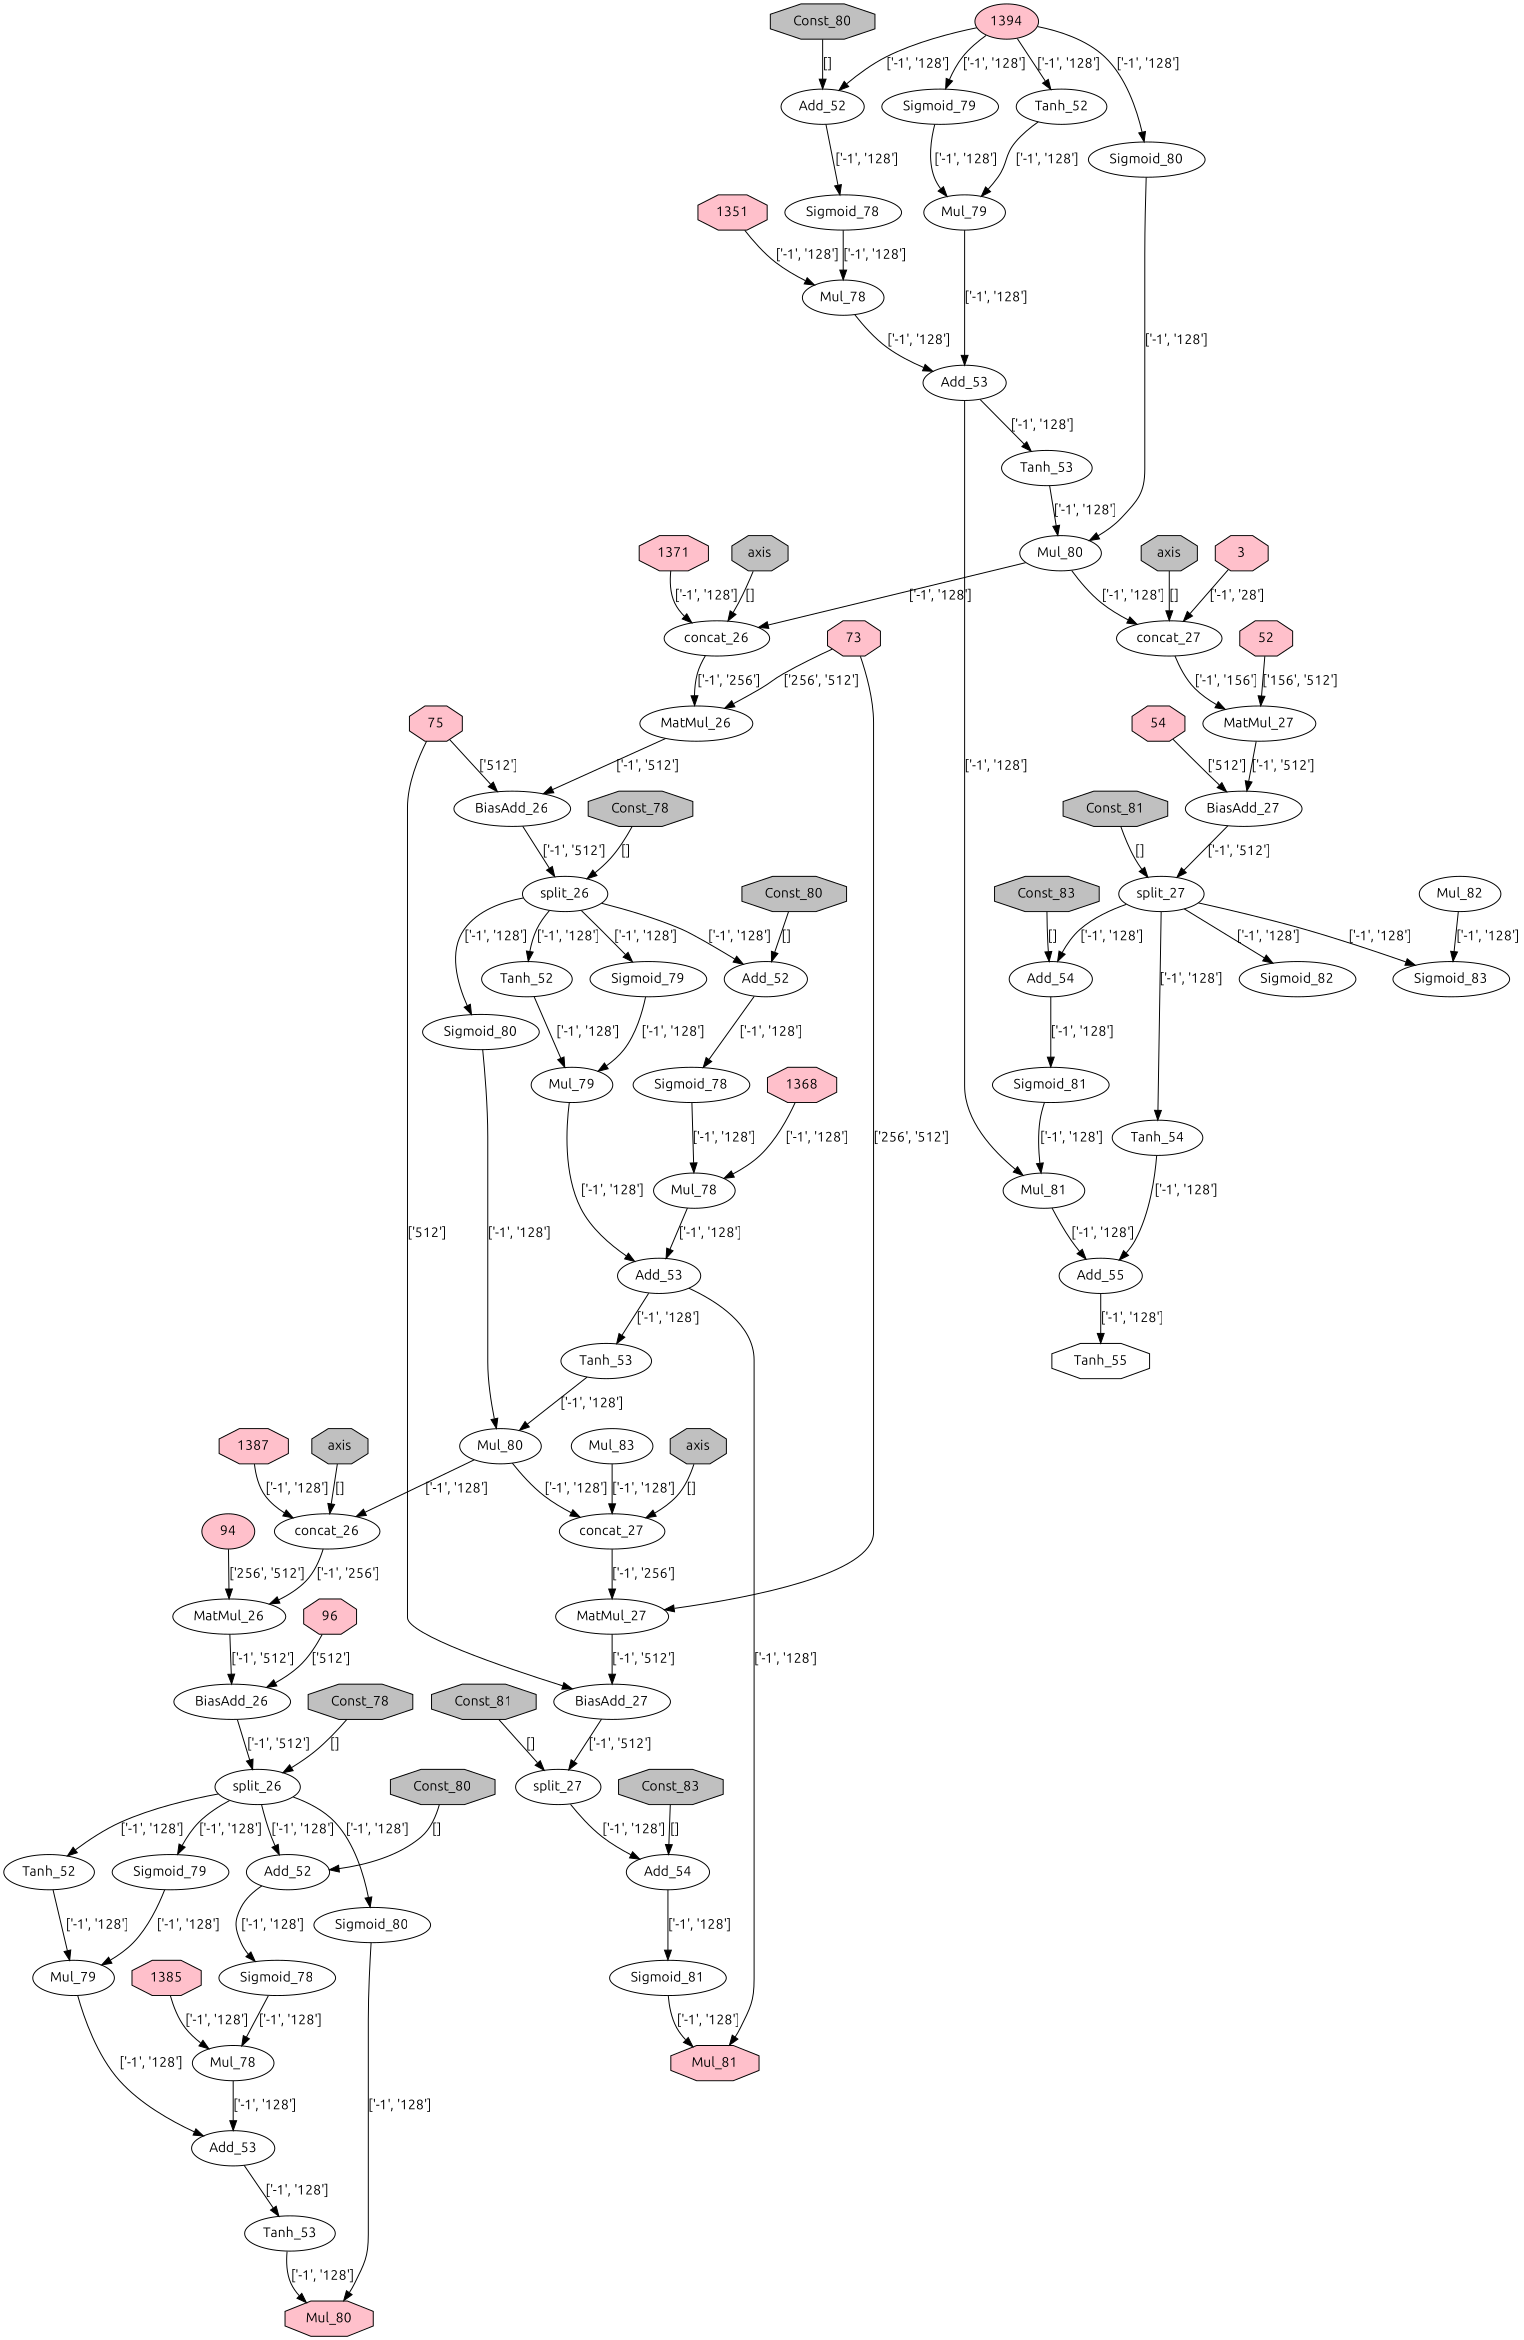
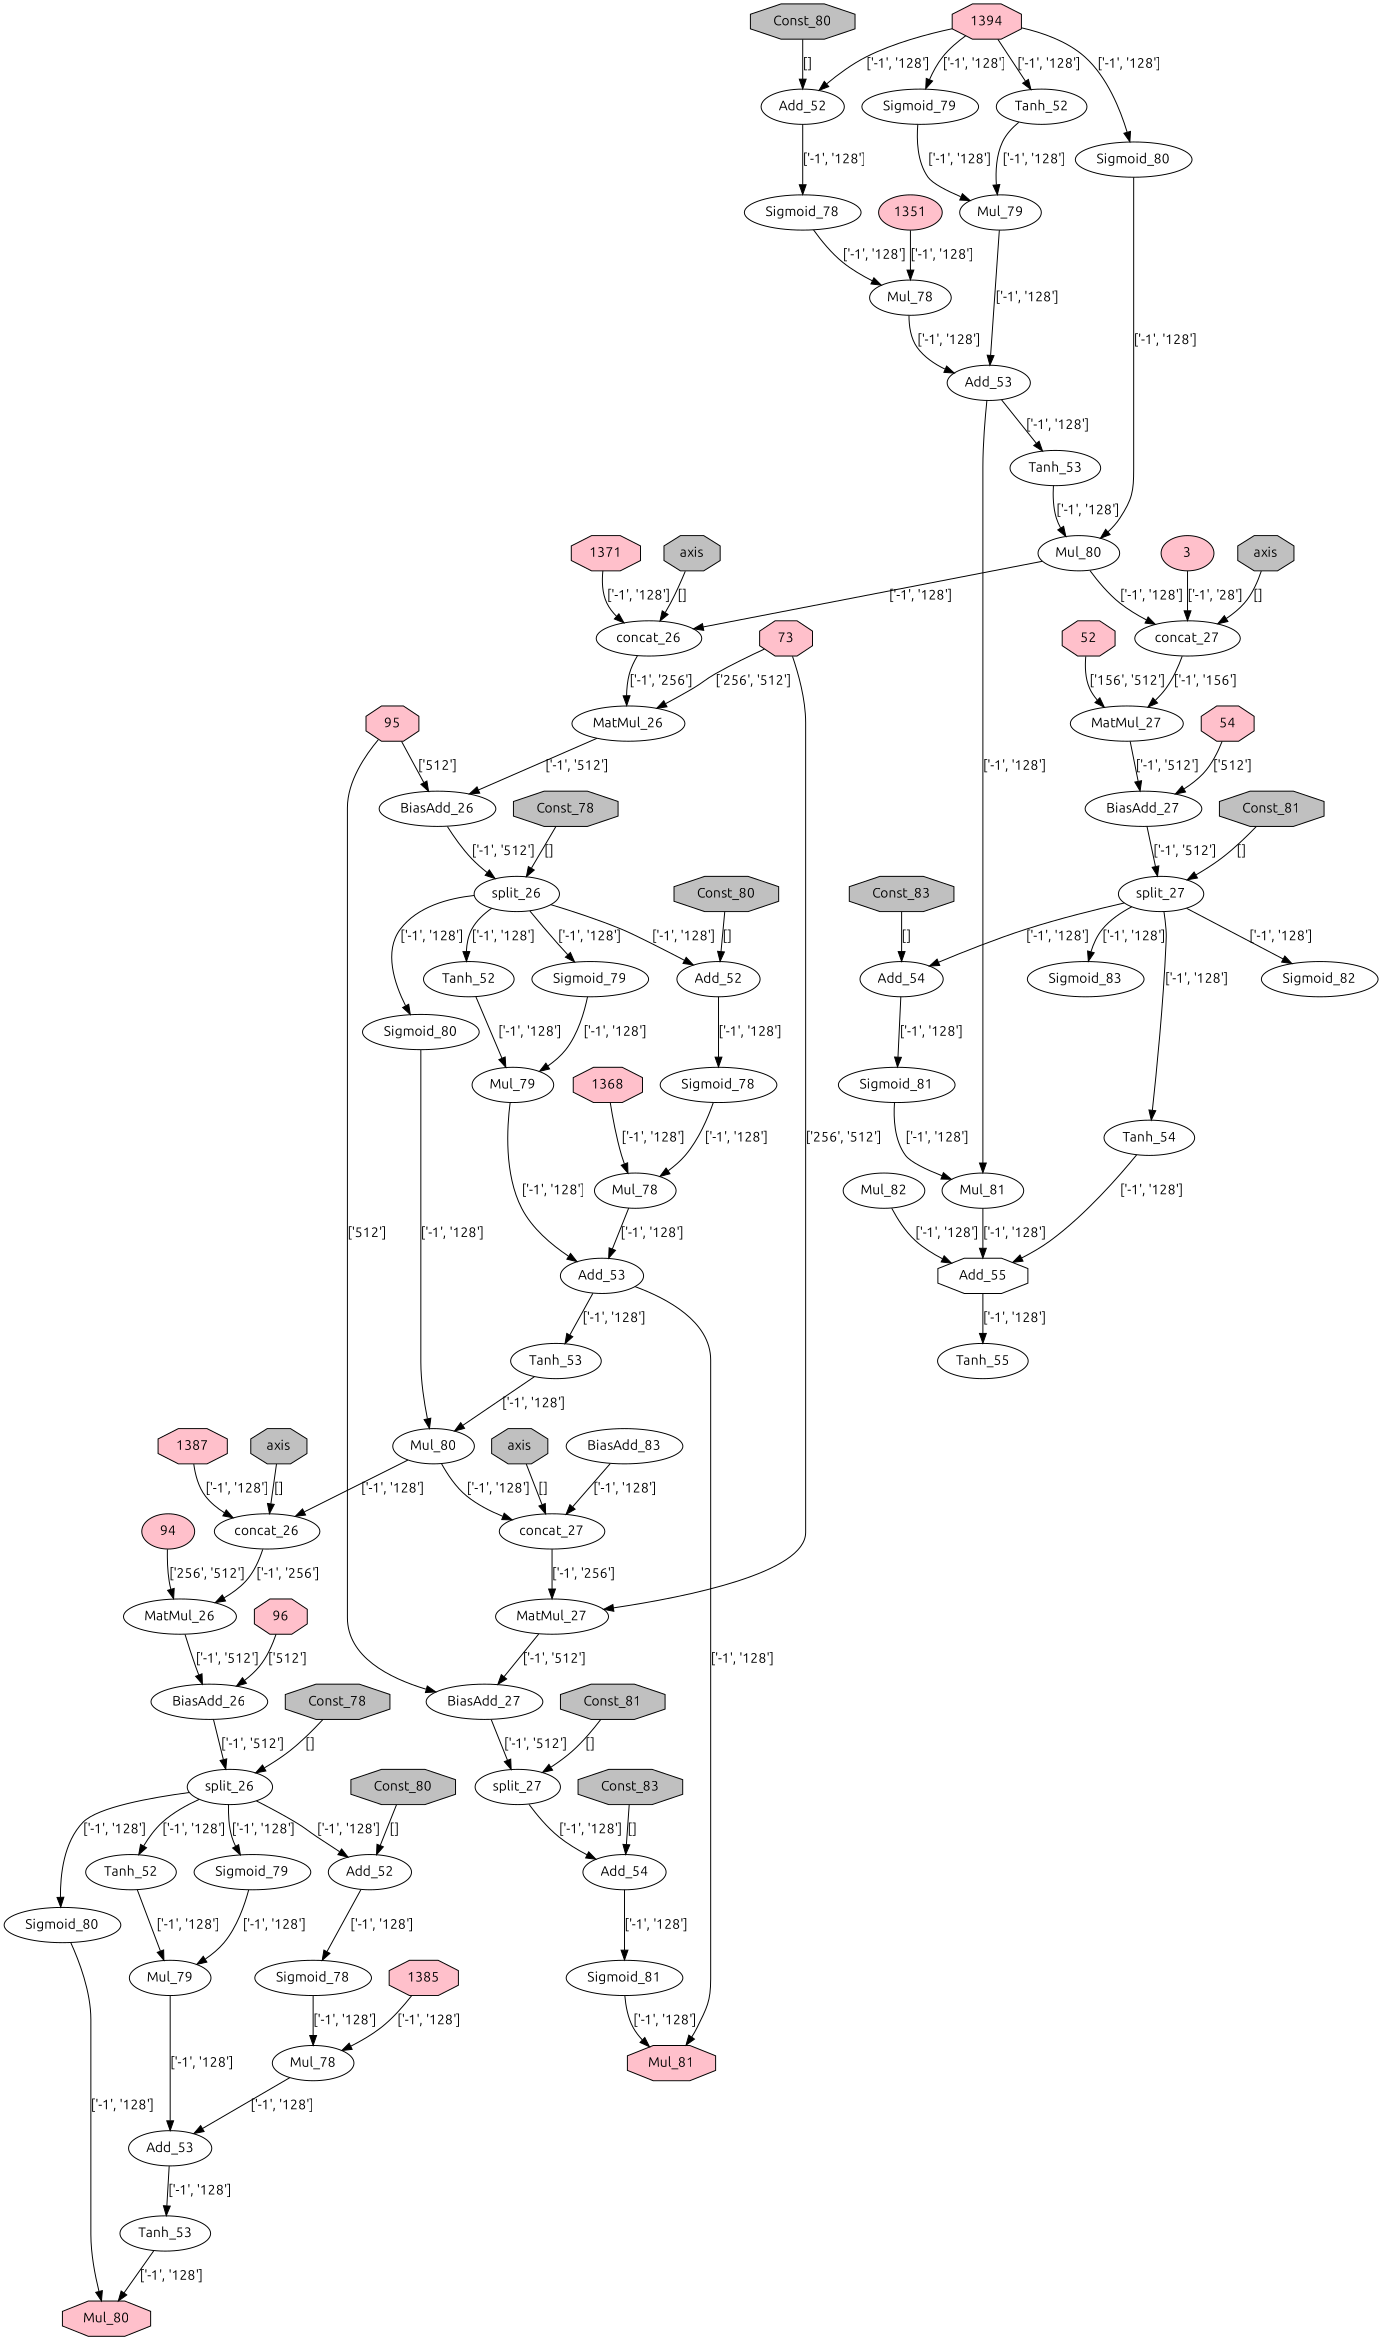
(1007, 22) -> (987, 22)
(733, 212) -> (910, 212)
(1242, 553) -> (1188, 553)
(436, 724) -> (392, 724)
(1456, 932) -> (913, 1238)
(1101, 1276) -> (983, 1276)
(1101, 1361) -> (983, 1361)
(612, 1446) -> (625, 1446)
